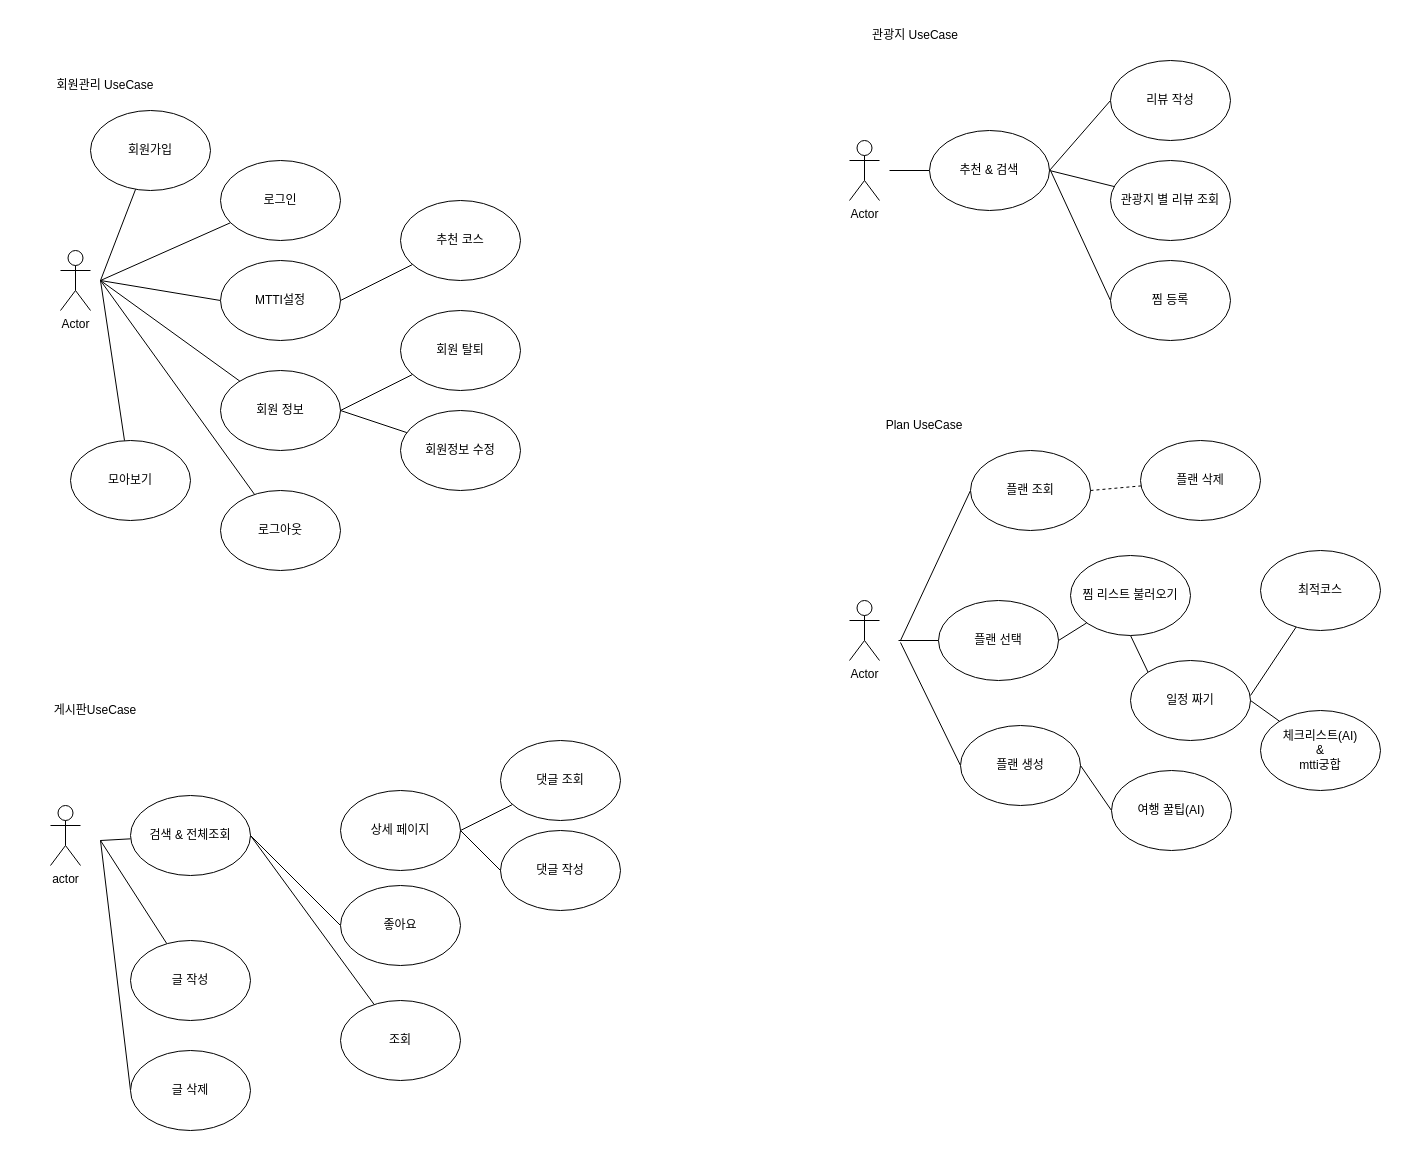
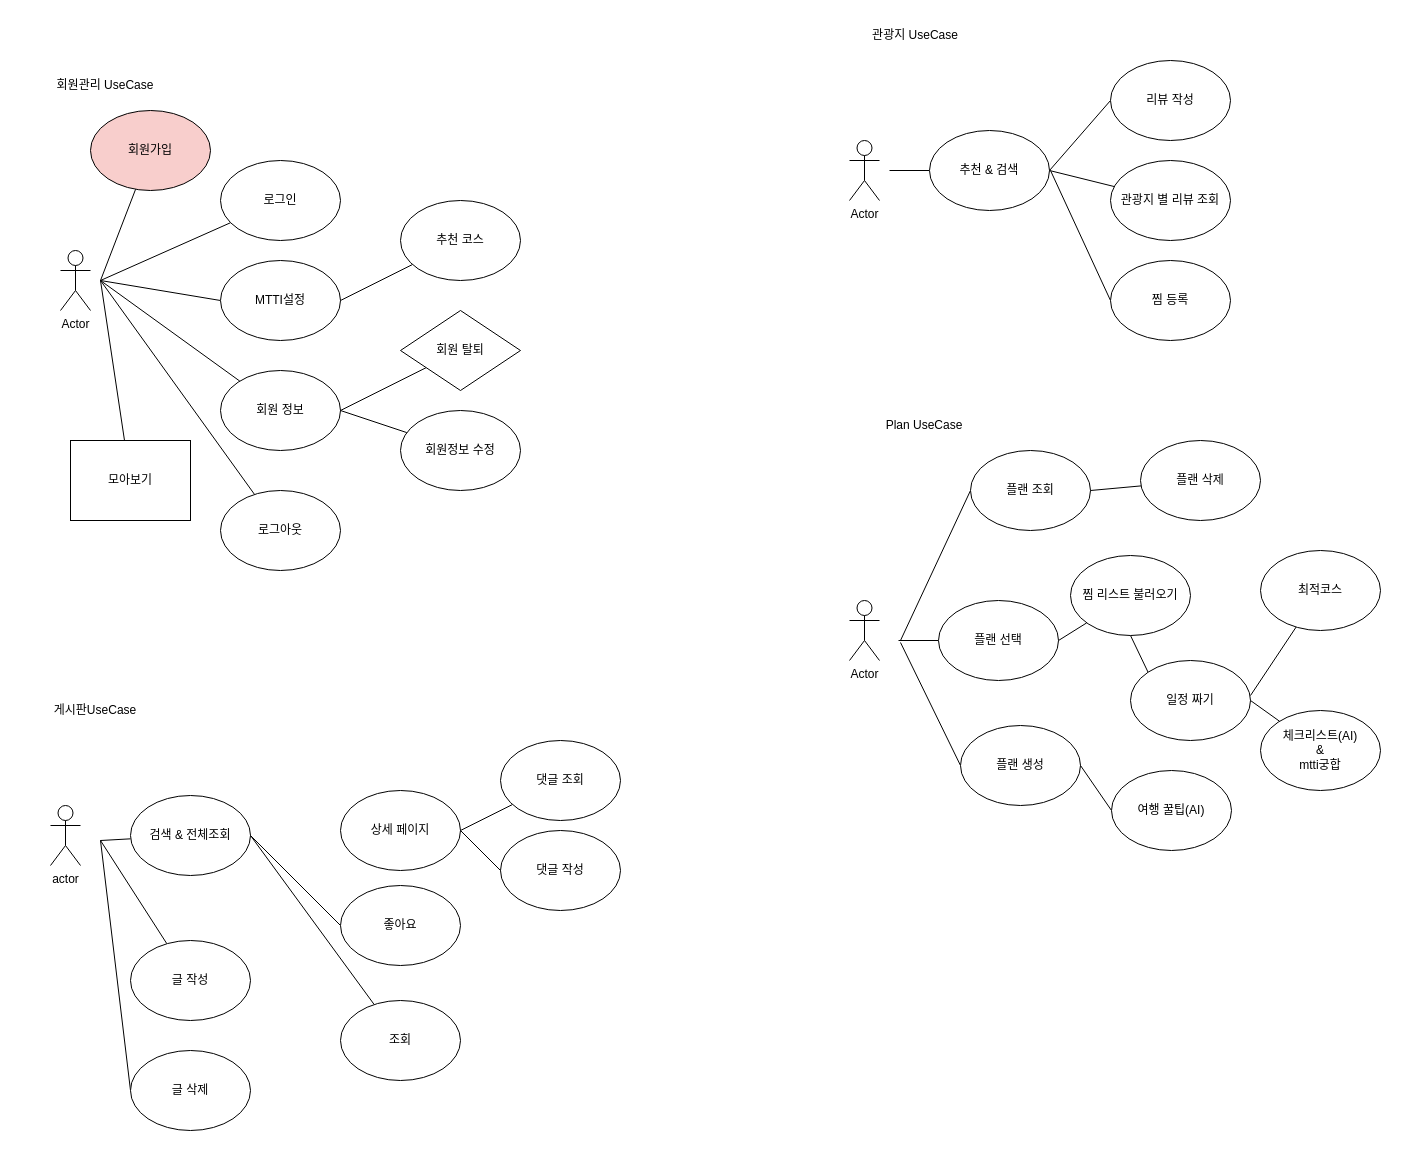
(151, 151) -> (151, 151)
(461, 351) -> (461, 351)
(131, 481) -> (131, 481)
(1115, 488) -> (1115, 488)
